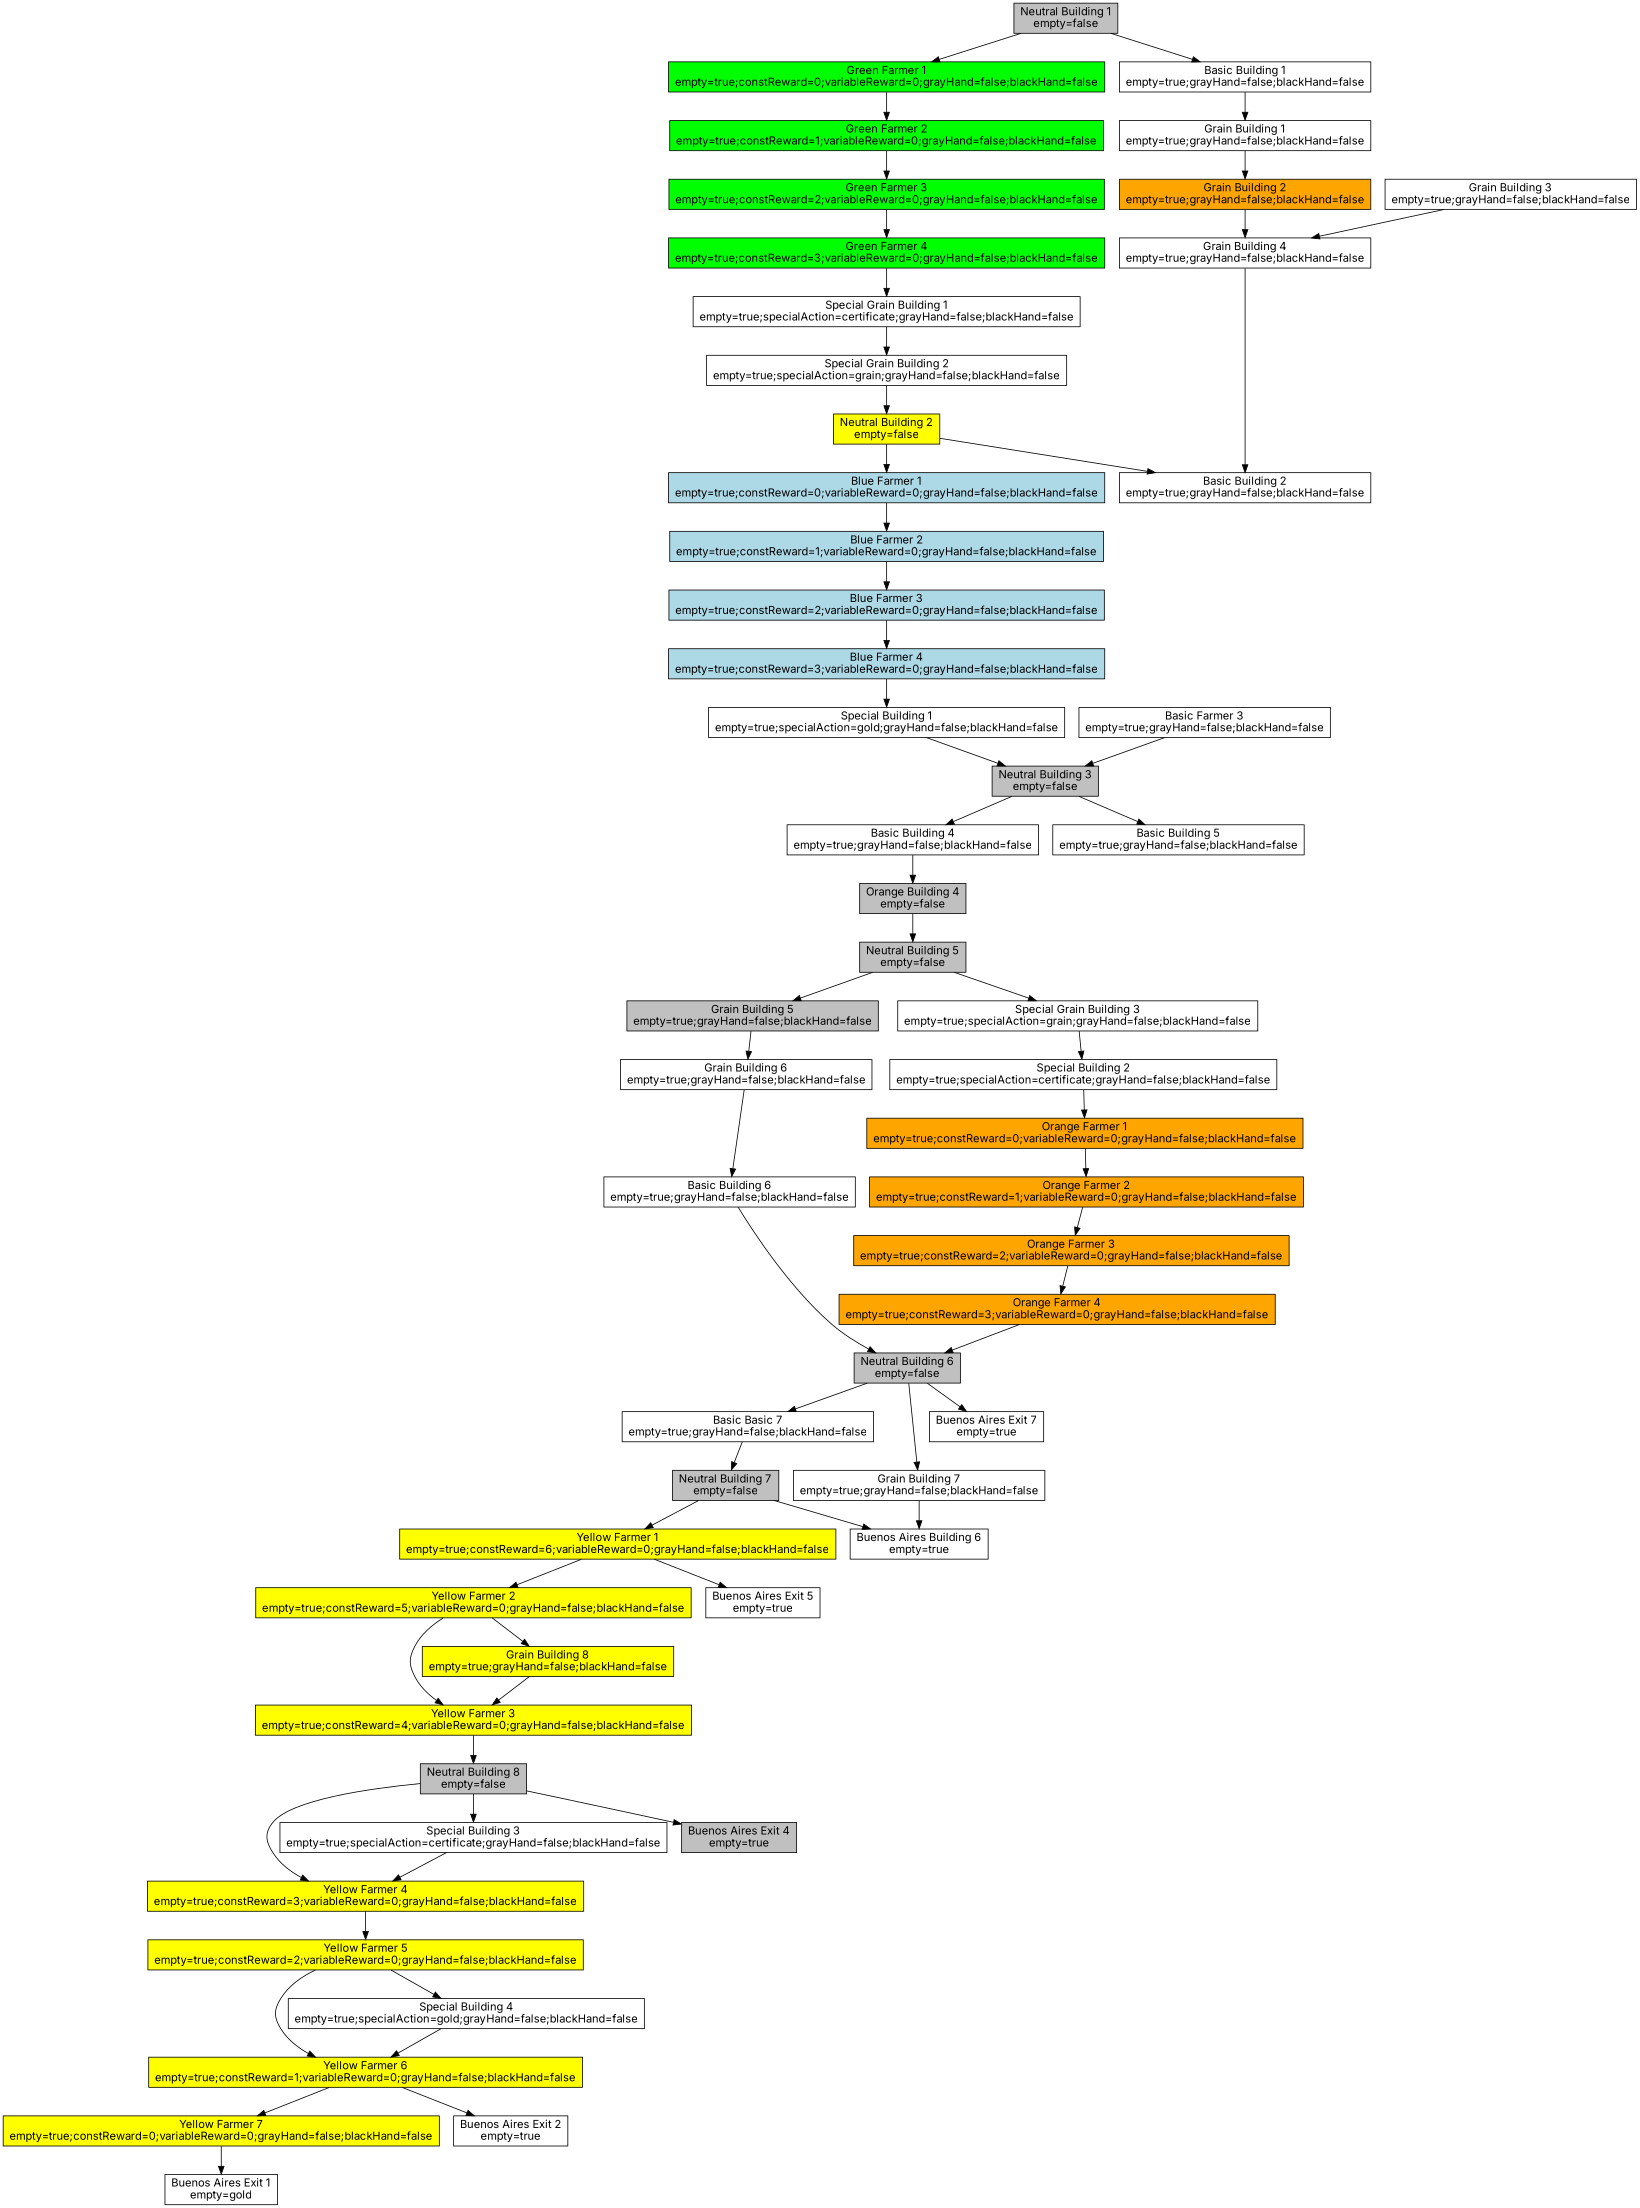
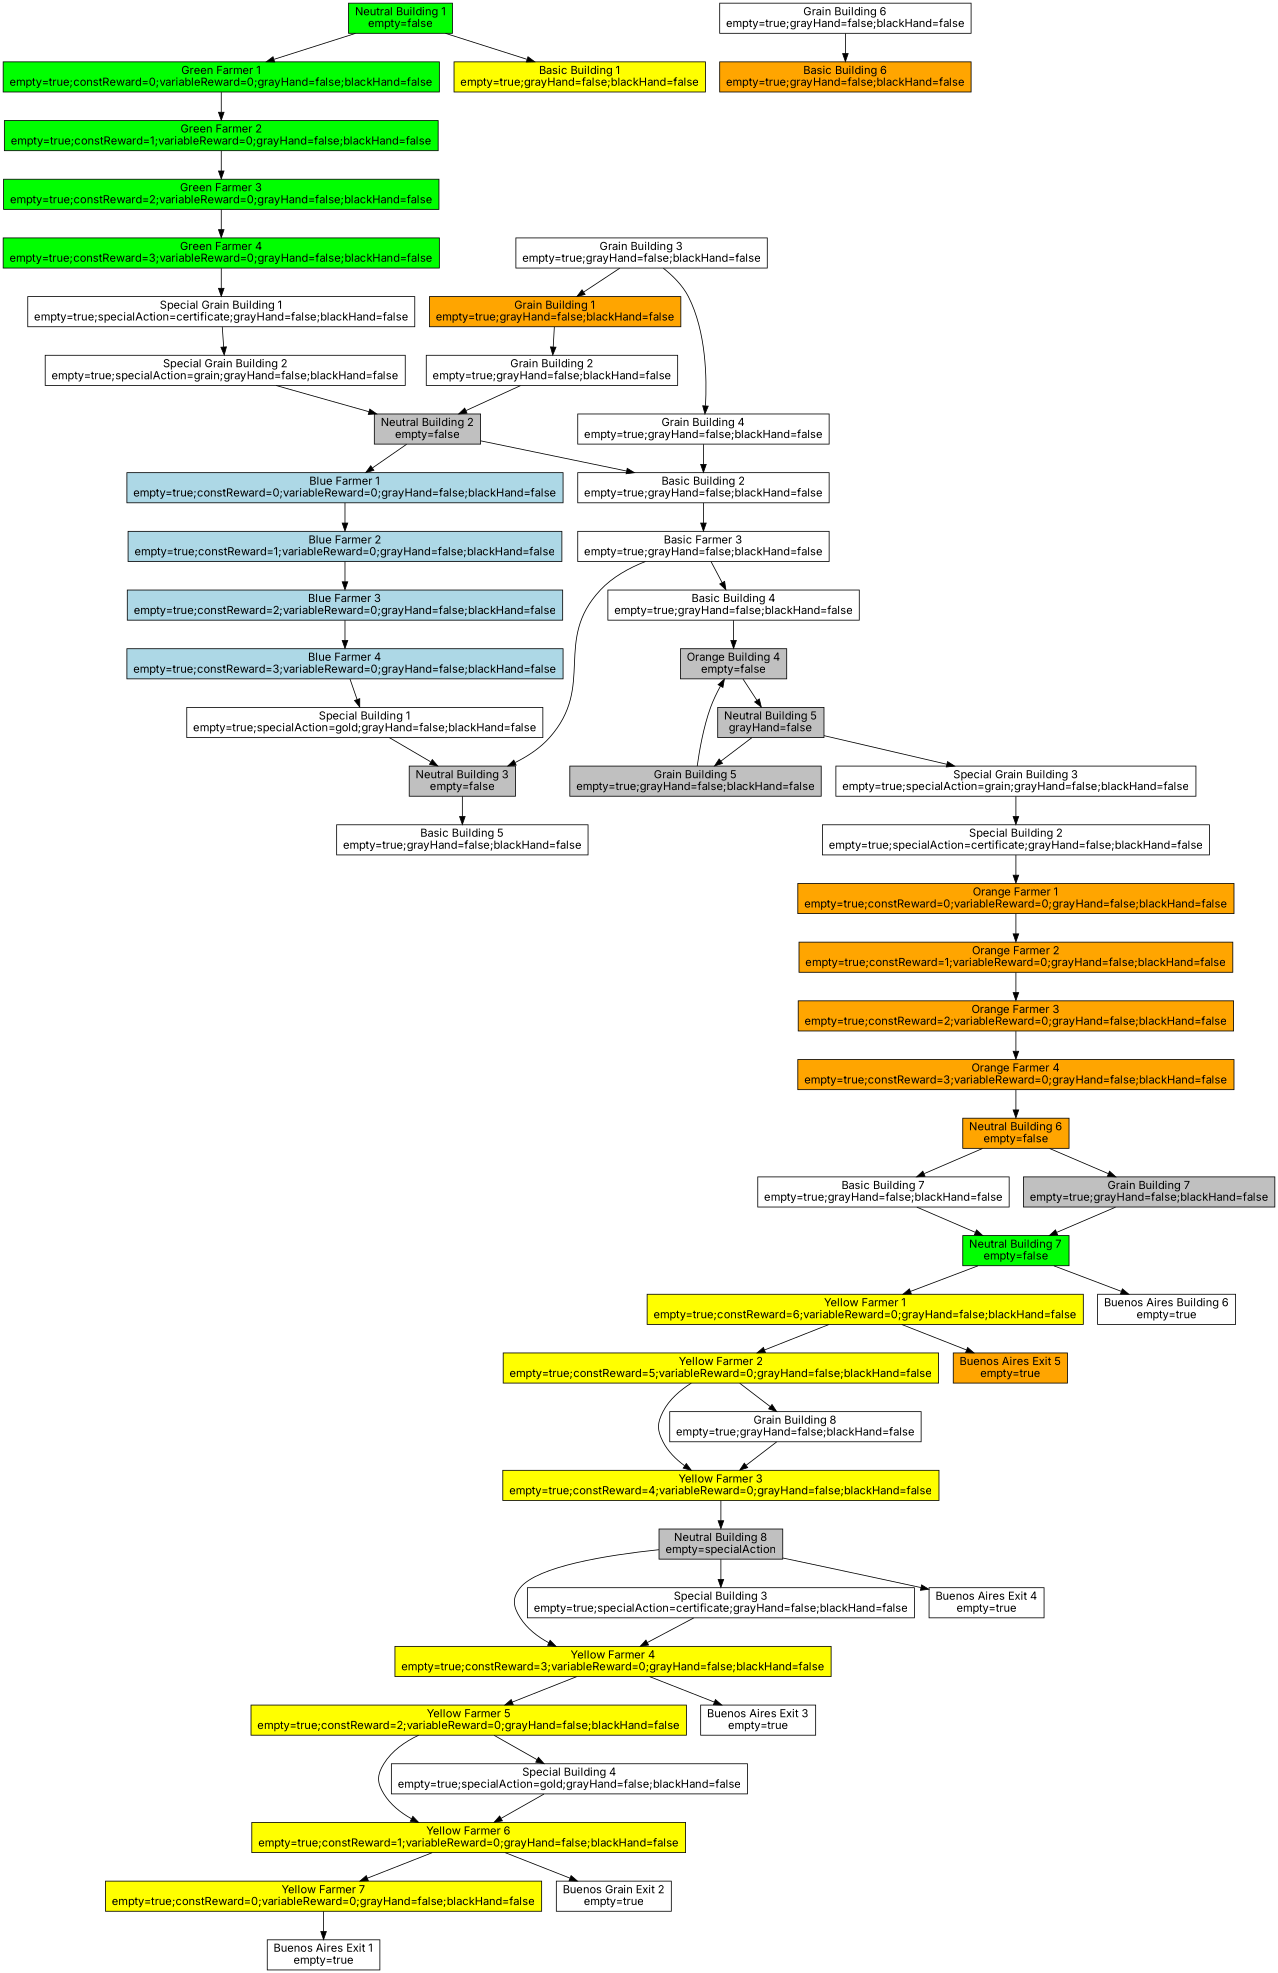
(1066, 18) -> (400, 18)
(1245, 77) -> (580, 77)
(1245, 102) -> (602, 280)
(1245, 136) -> (555, 312)
(1245, 194) -> (552, 370)
(1245, 220) -> (493, 398)
(887, 429) -> (427, 429)
none -> (703, 513)
(983, 809) -> (717, 572)
(913, 957) -> (771, 722)
(750, 1041) -> (705, 725)
(730, 1192) -> (845, 77)
(795, 1286) -> none
(907, 1368) -> (1016, 1133)
(748, 1427) -> (883, 1192)
(987, 1427) -> none
(726, 1485) -> (1016, 1251)
(919, 1485) -> (1149, 1192)
(919, 1511) -> (1086, 1220)
(763, 1603) -> (1010, 1368)
(548, 1661) -> (795, 1427)
none -> (758, 1720)
(473, 1779) -> (721, 1544)
(739, 1838) -> (987, 1603)
(511, 2131) -> (614, 1896)
(221, 2190) -> (324, 1955)
